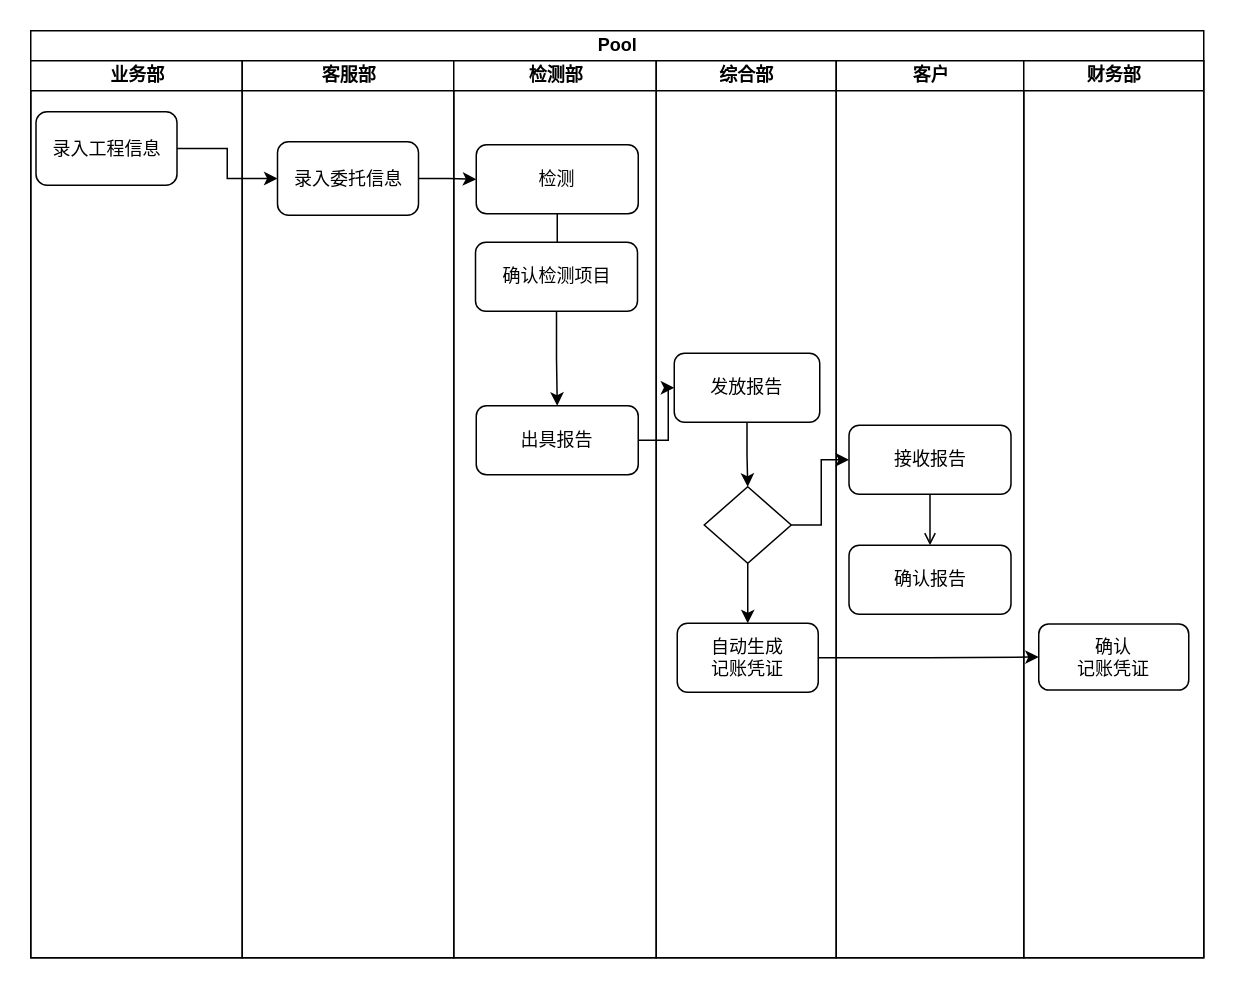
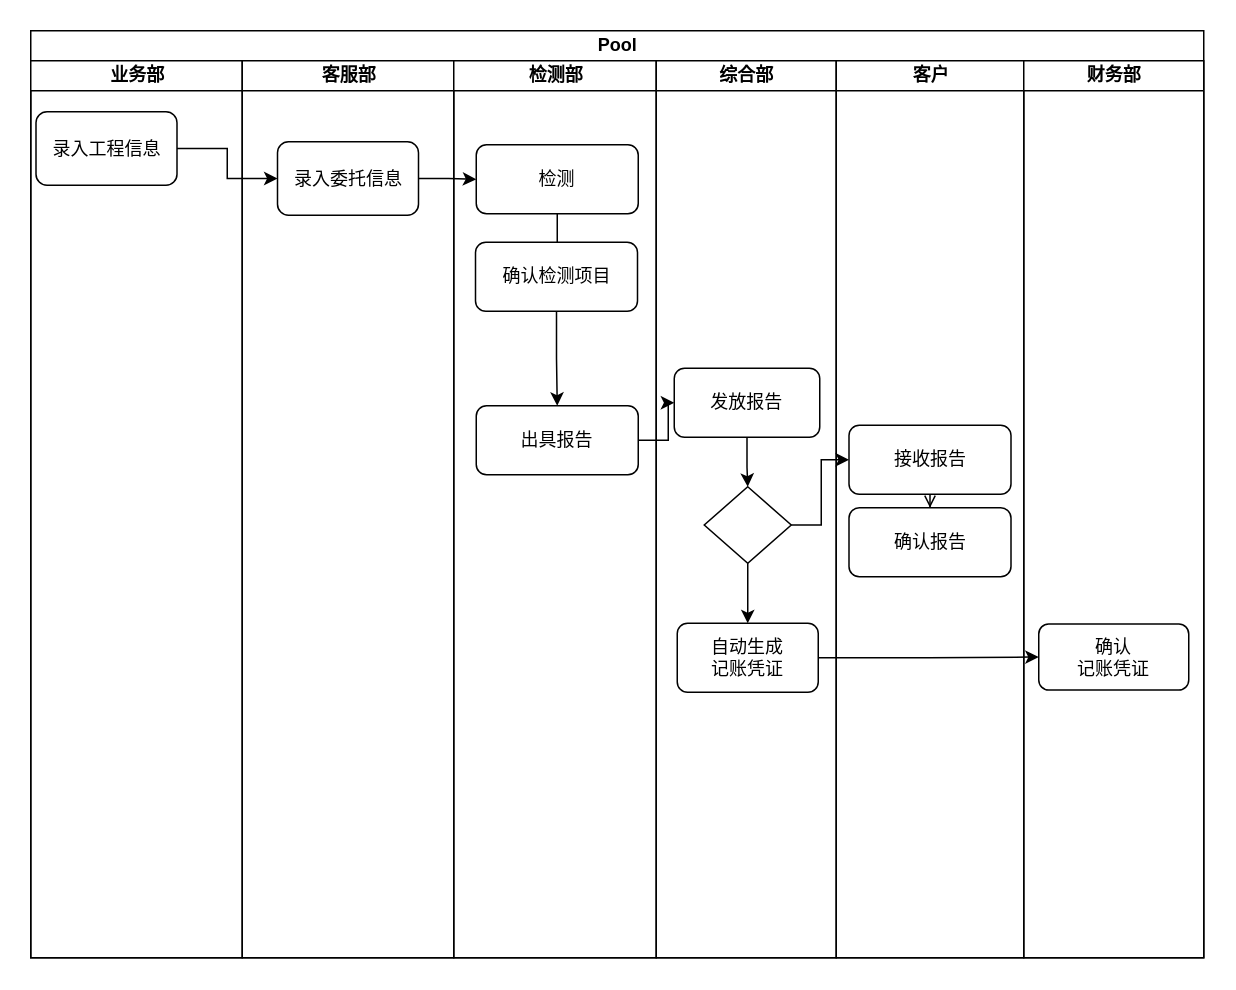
(747, 388) -> (747, 403)
(930, 580) -> (930, 542)
